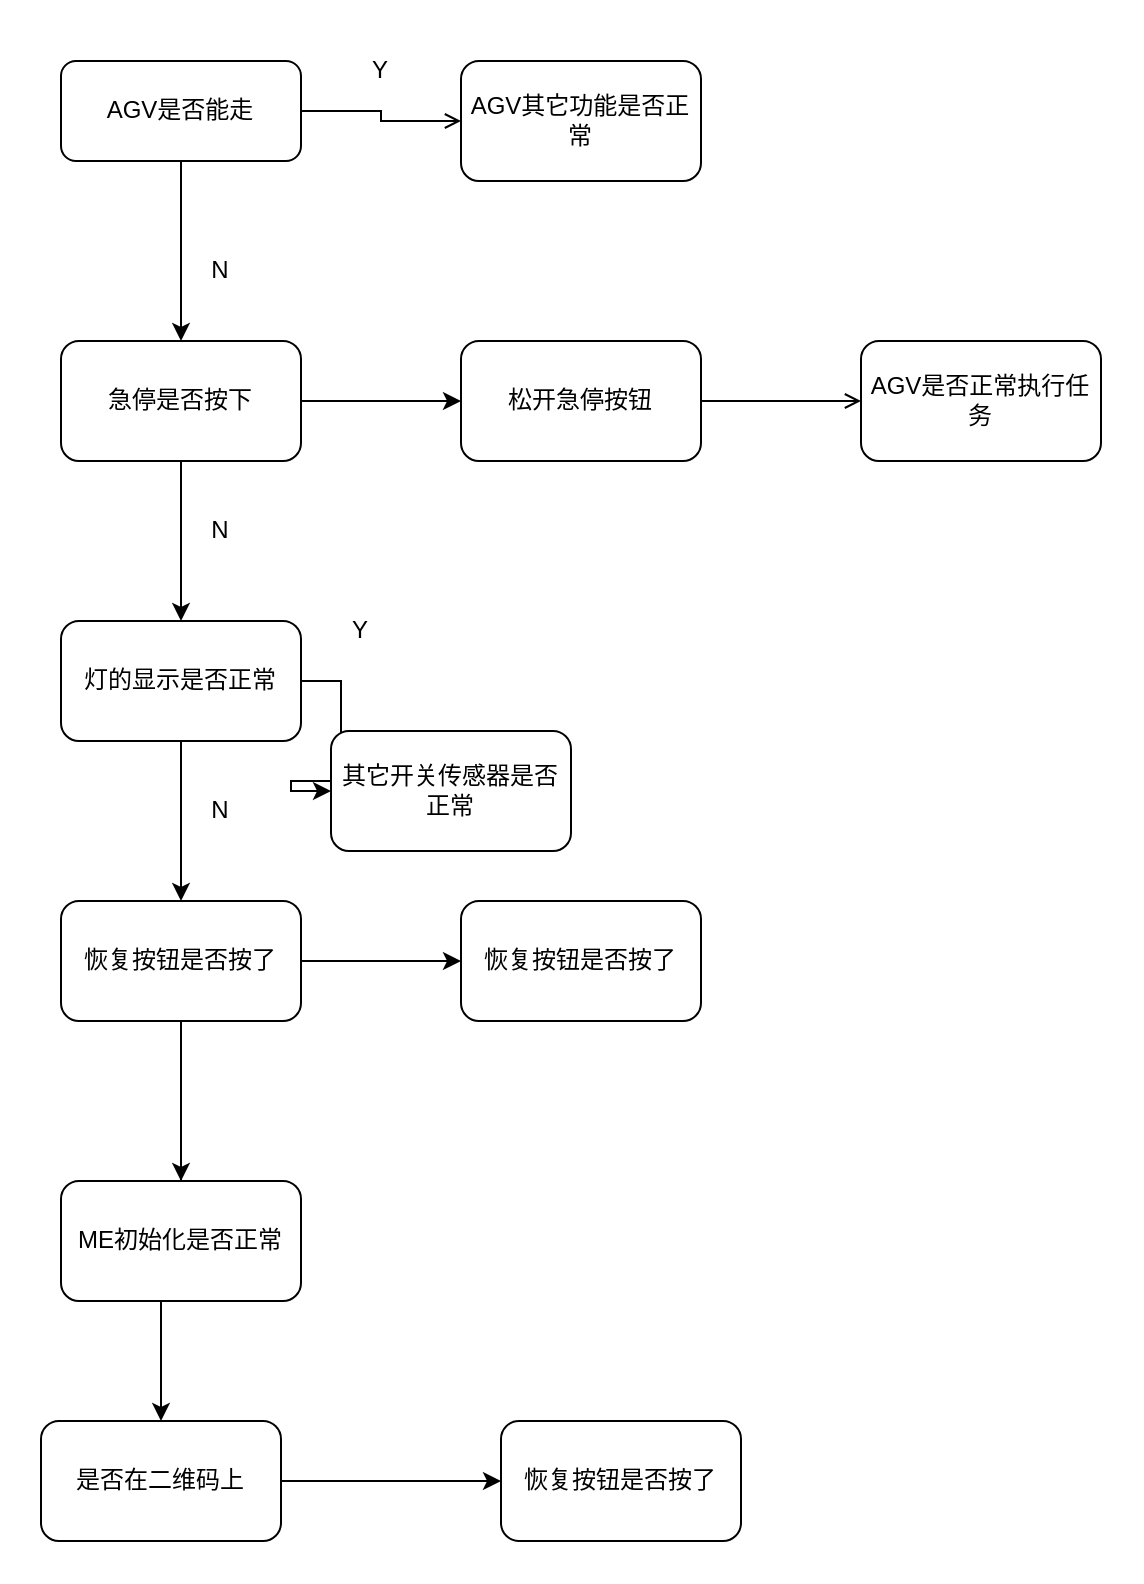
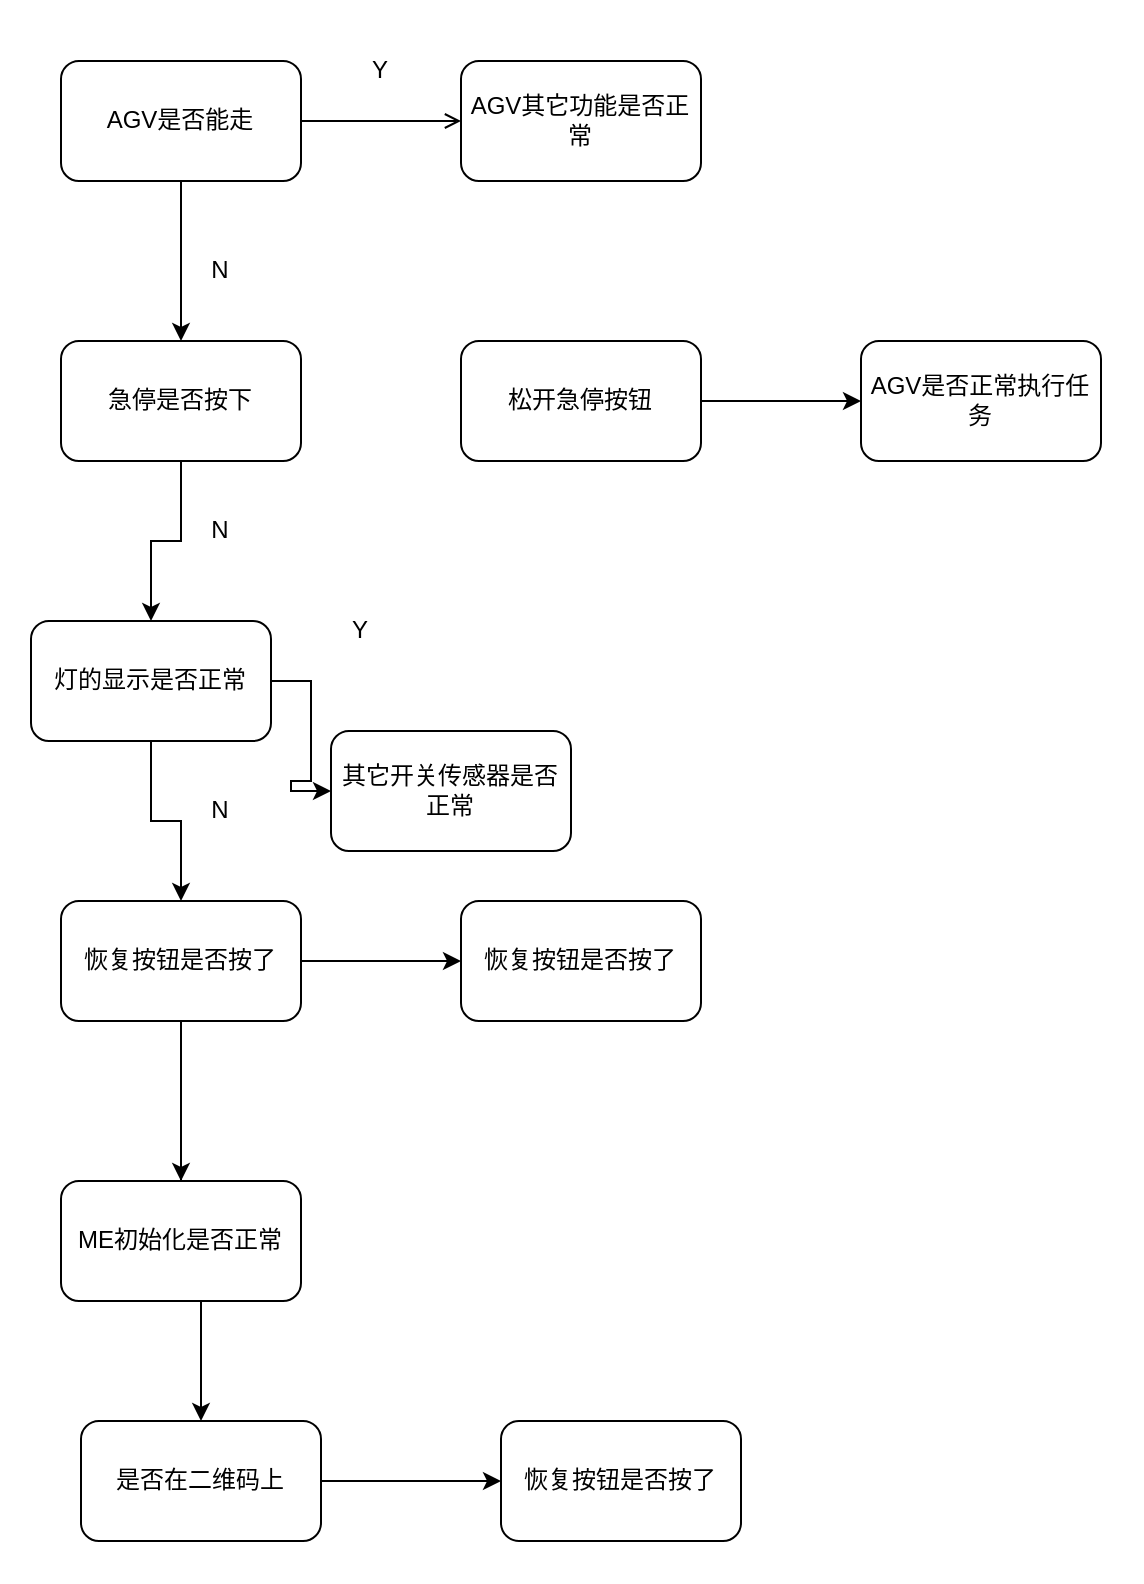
(181, 111) -> (181, 121)
(374, 401) -> none
(848, 401) -> (846, 401)
(181, 681) -> (151, 681)
(161, 1481) -> (201, 1481)
